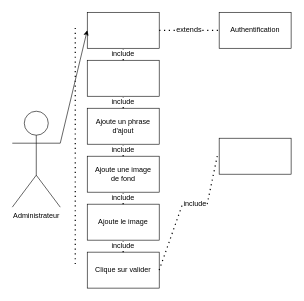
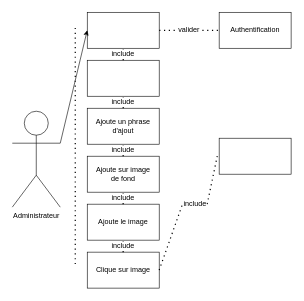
(189, 30) -> (189, 30)
(123, 174) -> (123, 174)
(123, 270) -> (123, 270)
